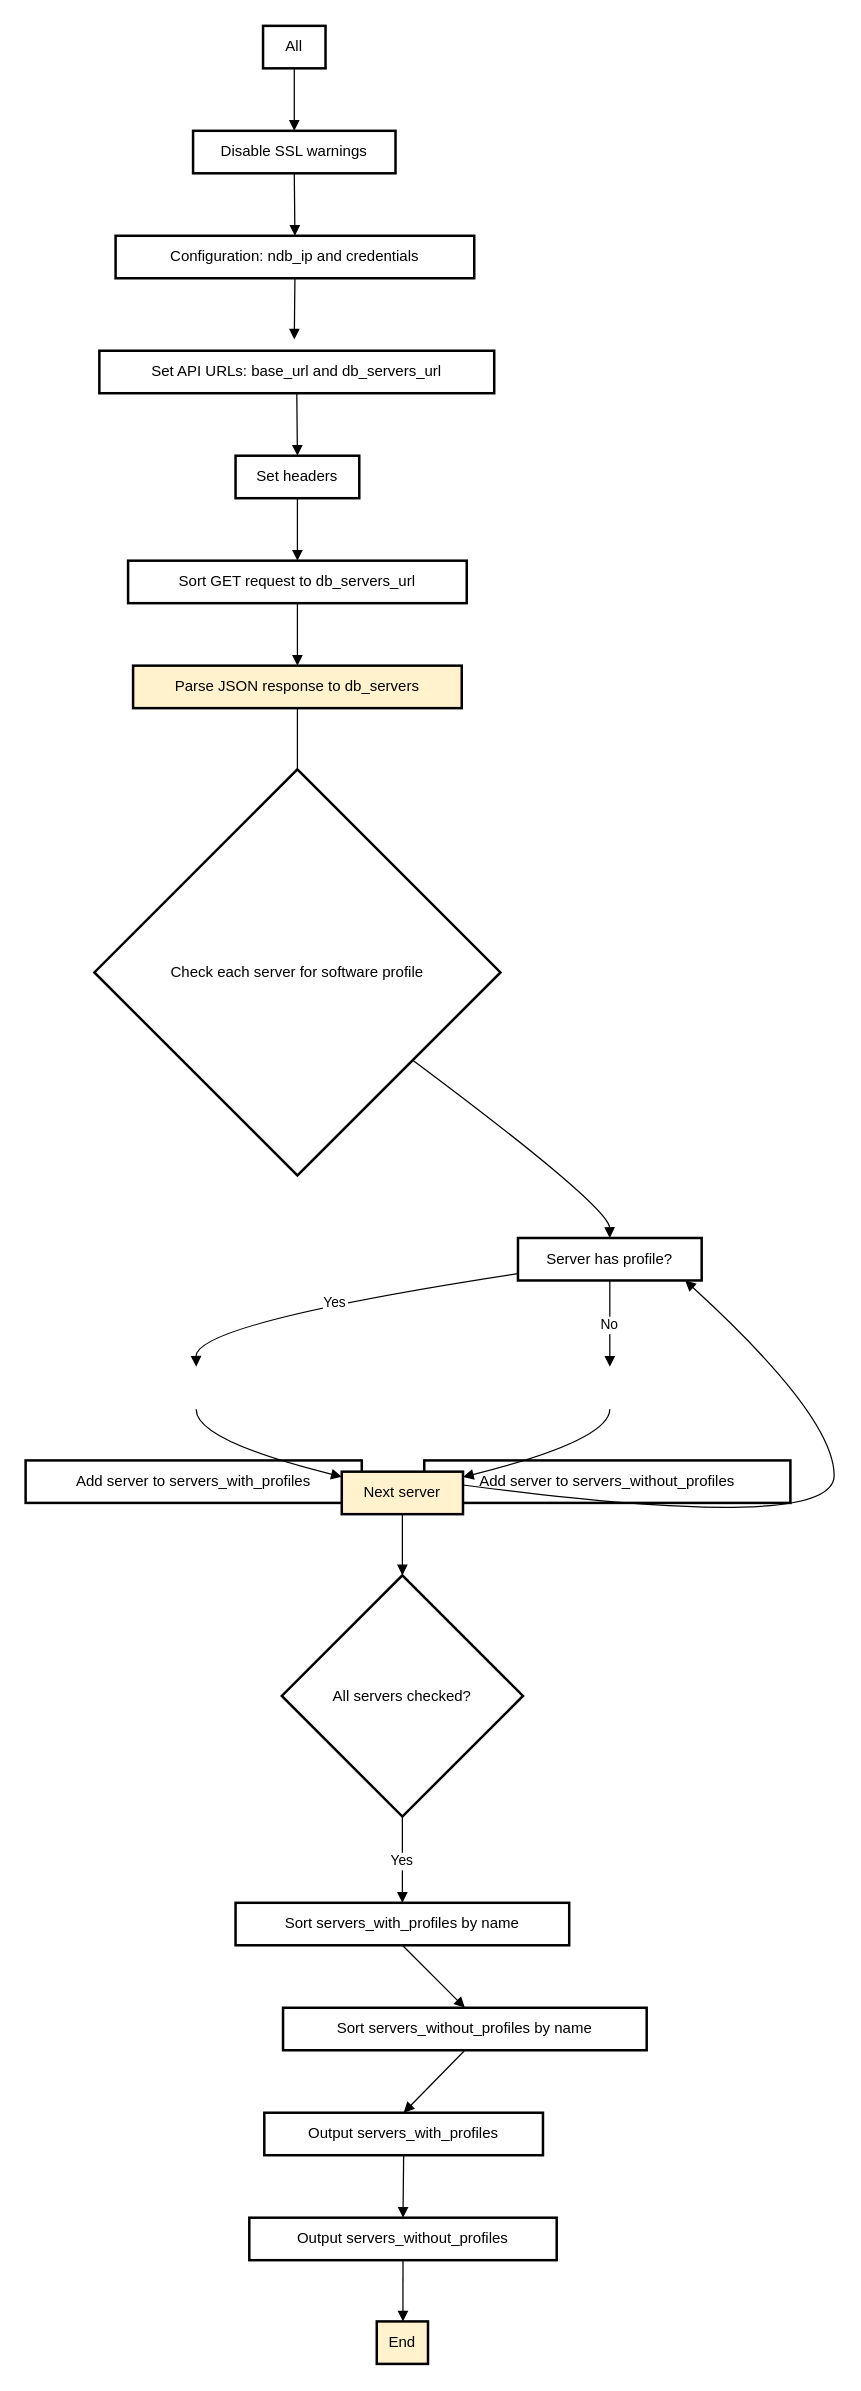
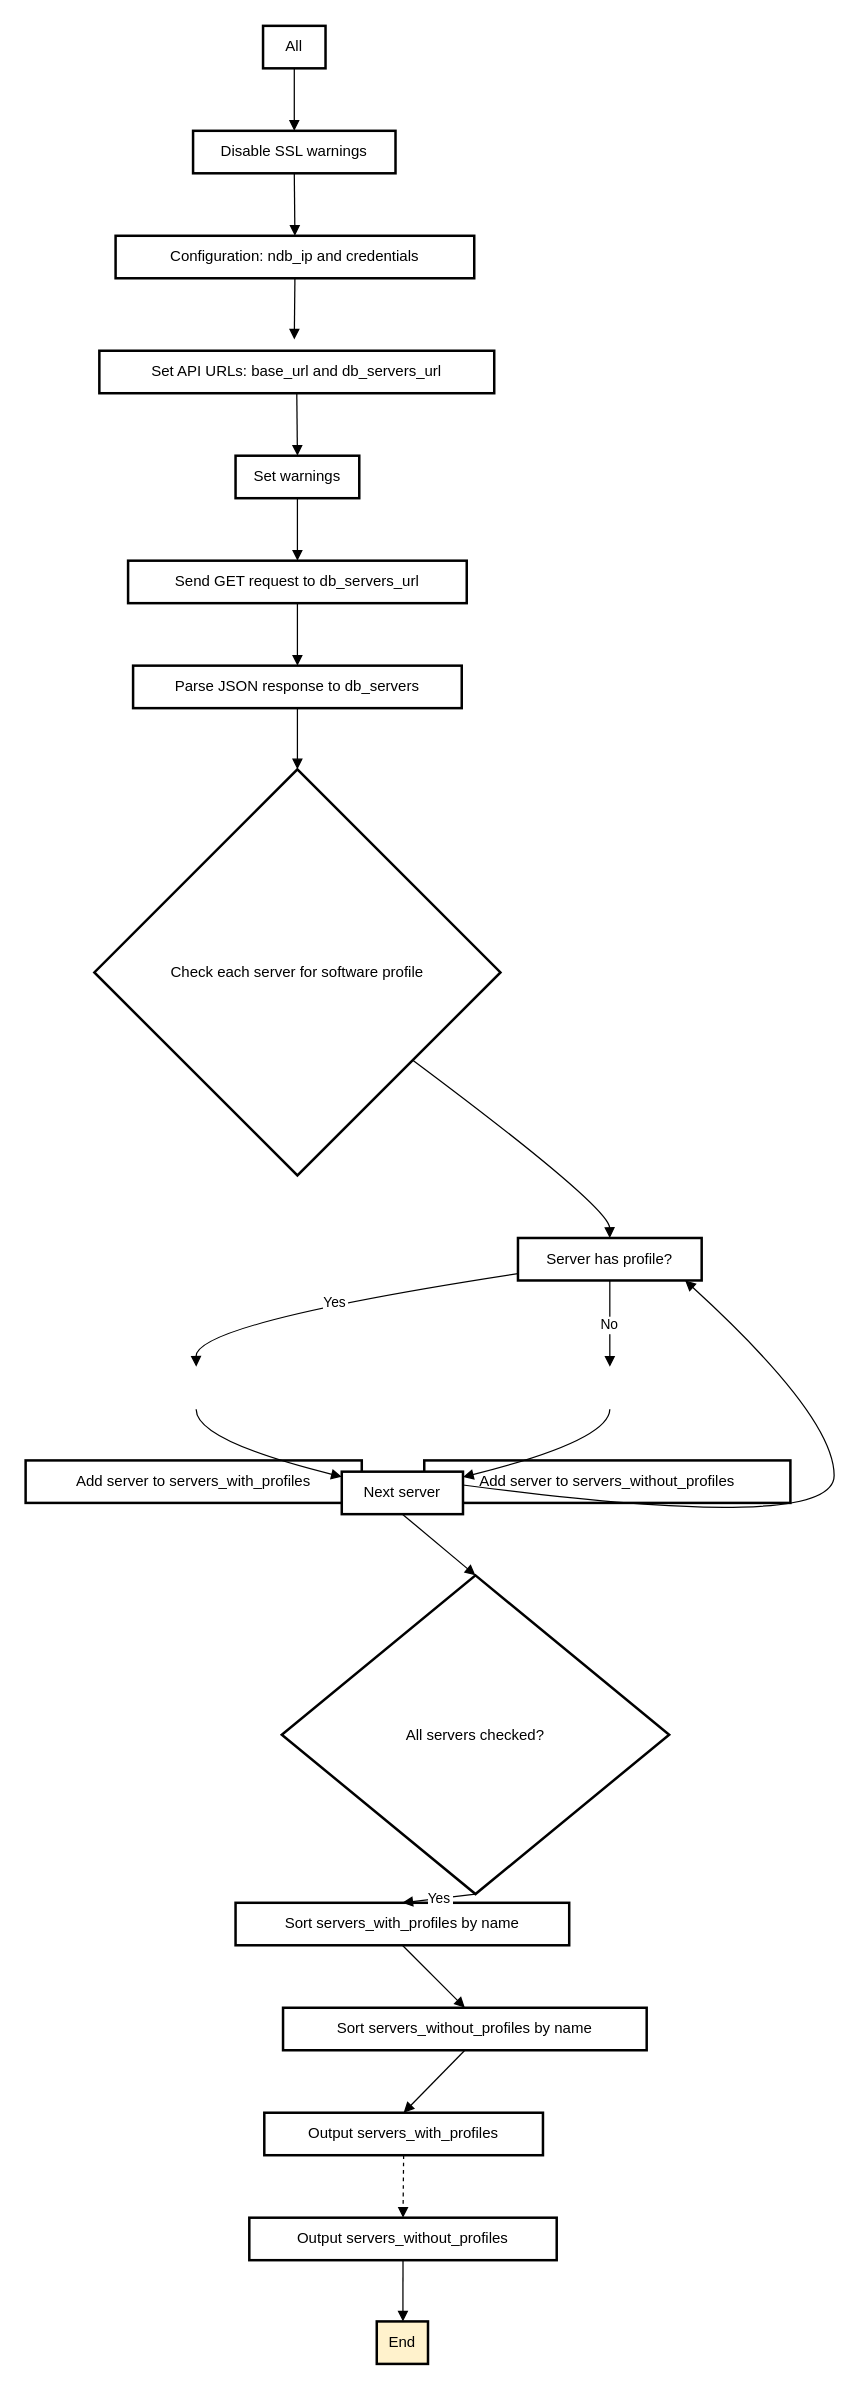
(298, 477) -> (298, 477)
(298, 582) -> (298, 582)
(298, 687) -> (298, 687)
(298, 762) -> (298, 757)
(403, 1493) -> (403, 1493)
(403, 1696) -> (476, 1735)
(403, 2184) -> (403, 2184)
